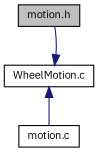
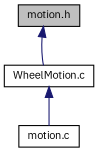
(56, 40) -> (42, 51)
